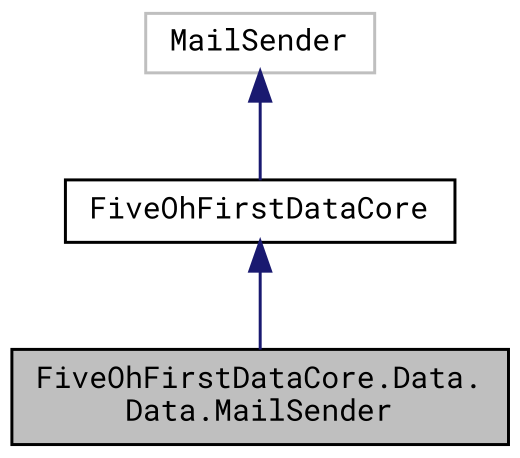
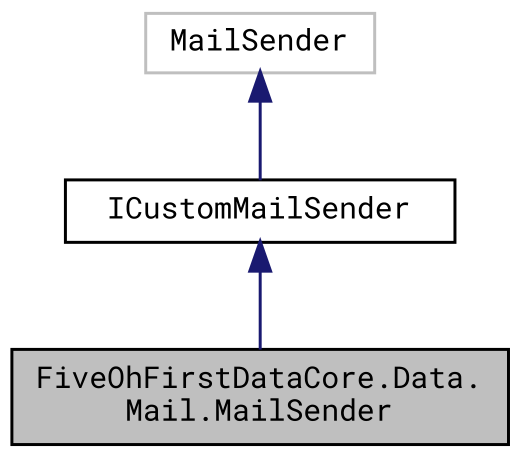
(260, 211) -> (260, 211)
(260, 397) -> (260, 397)
